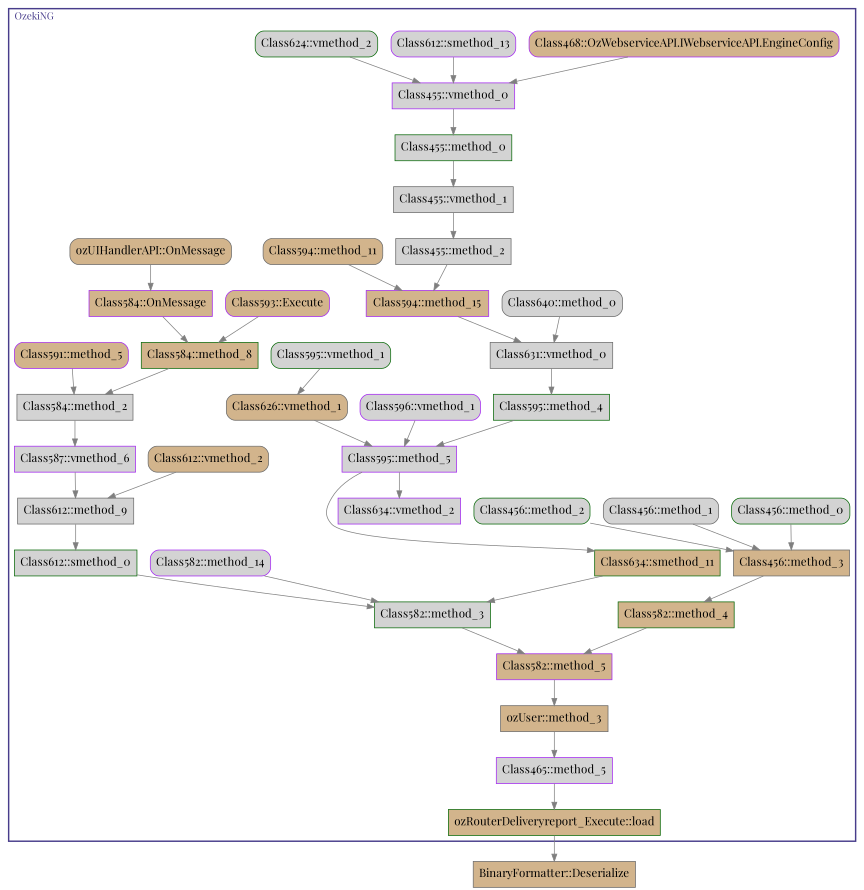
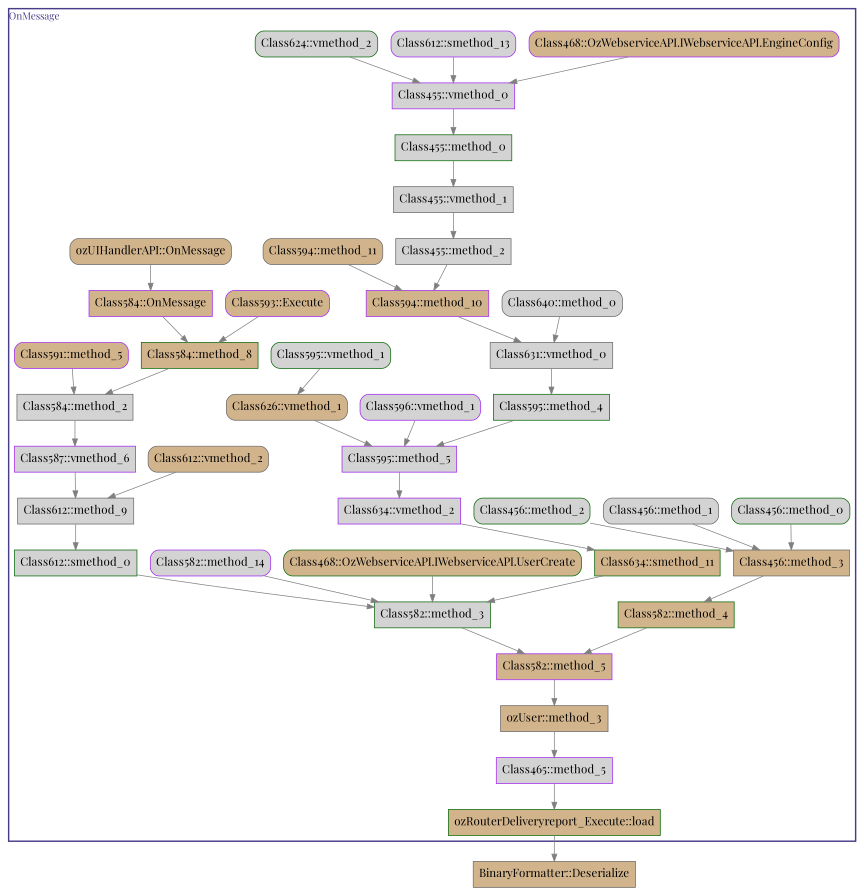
(34, 17) -> (34, 17)
(427, 303) -> (427, 303)
(424, 541) -> (524, 536)
none -> (432, 563)
